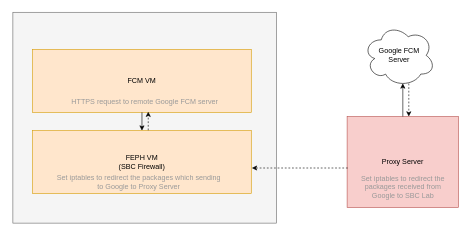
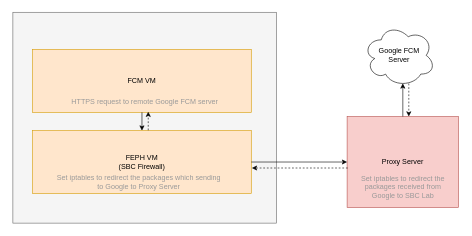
none -> (341, 162)
